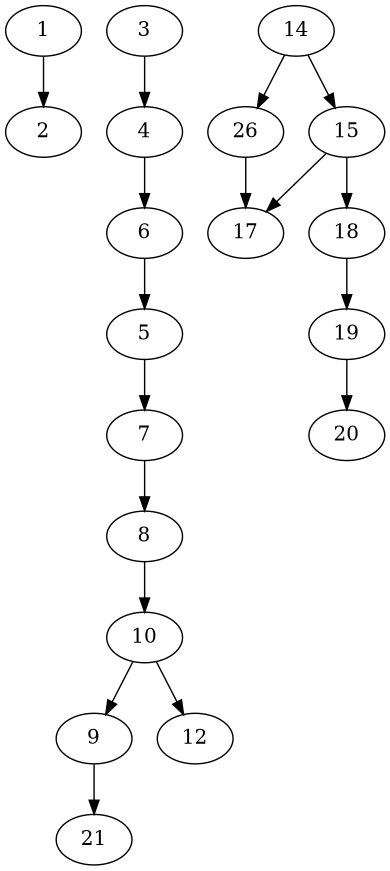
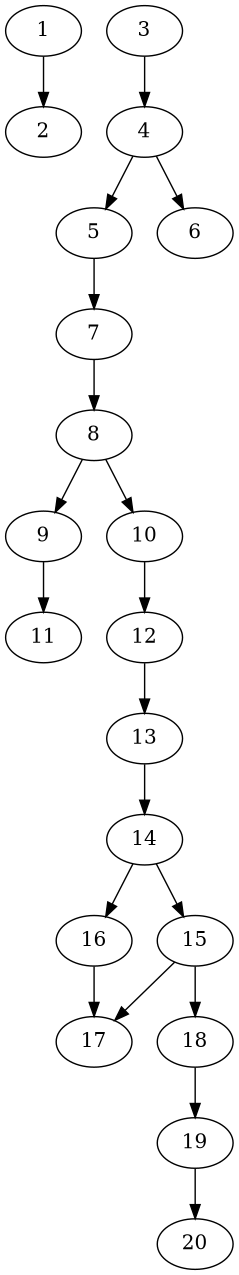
(246, 132) -> (94, 941)
(145, 277) -> (123, 176)
(123, 682) -> (72, 480)
none -> (145, 739)
(94, 840) -> (44, 637)
